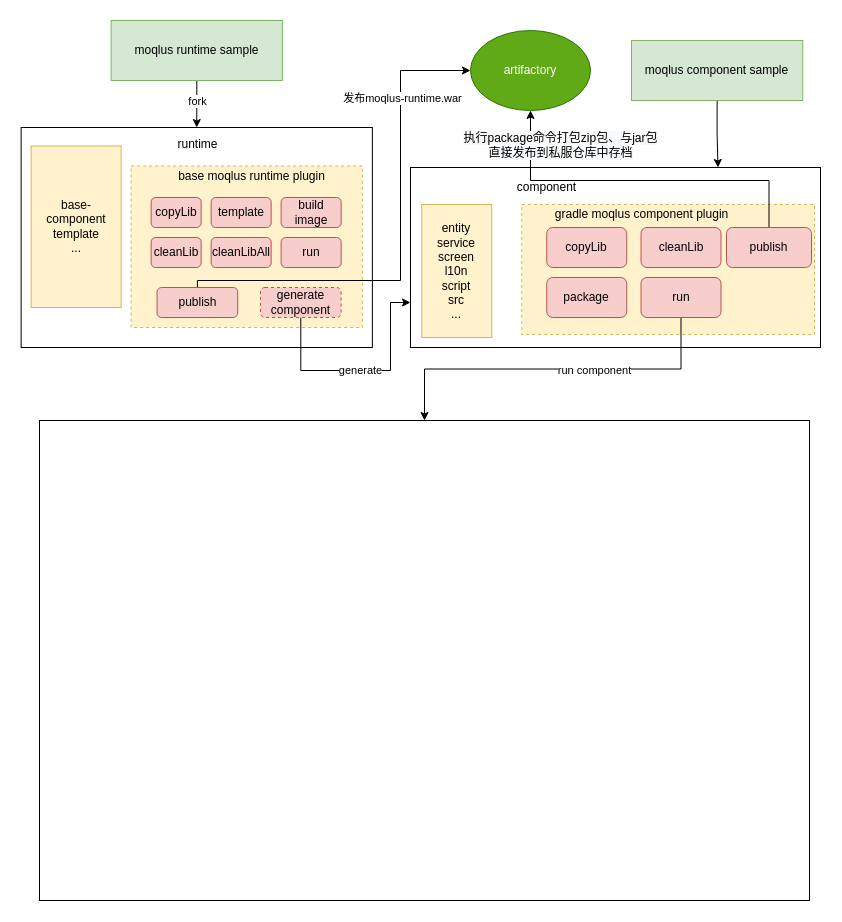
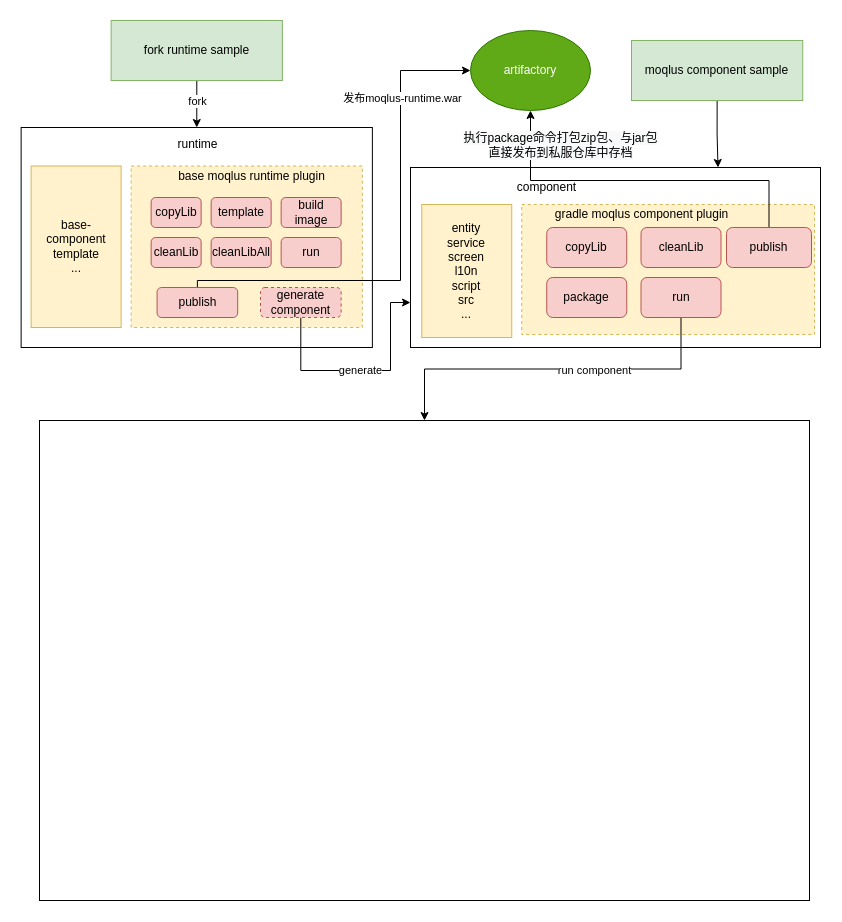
(197, 51) -> (197, 51)
(76, 227) -> (76, 247)
(457, 271) -> (467, 271)
